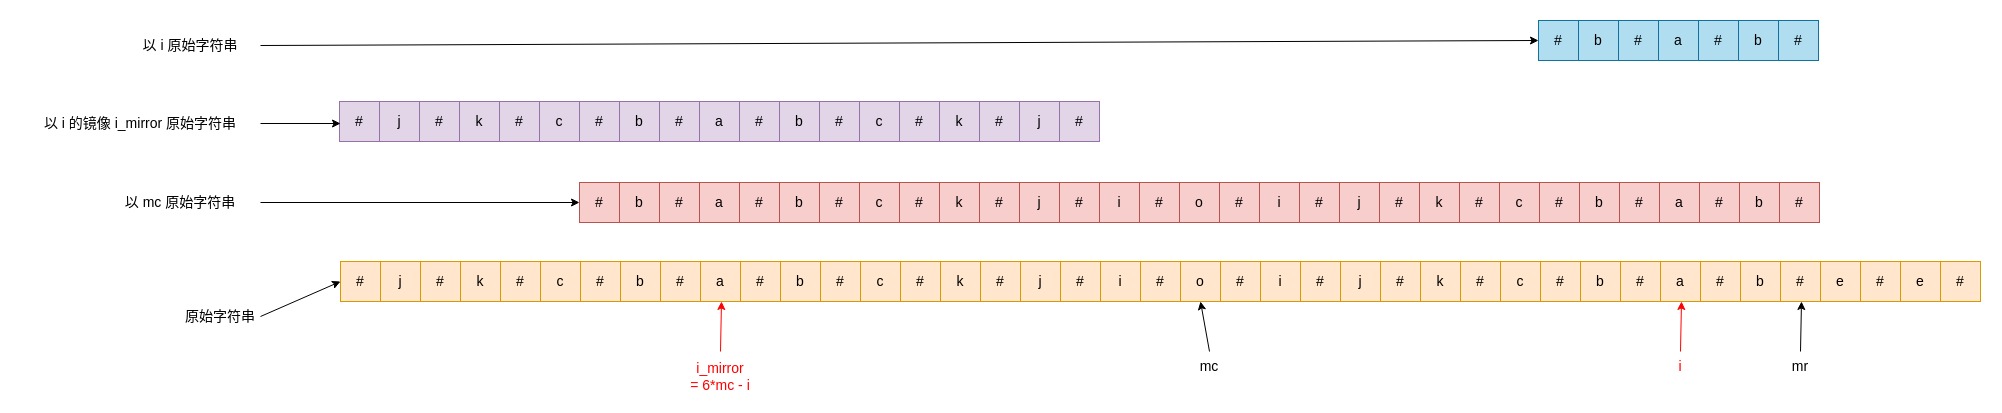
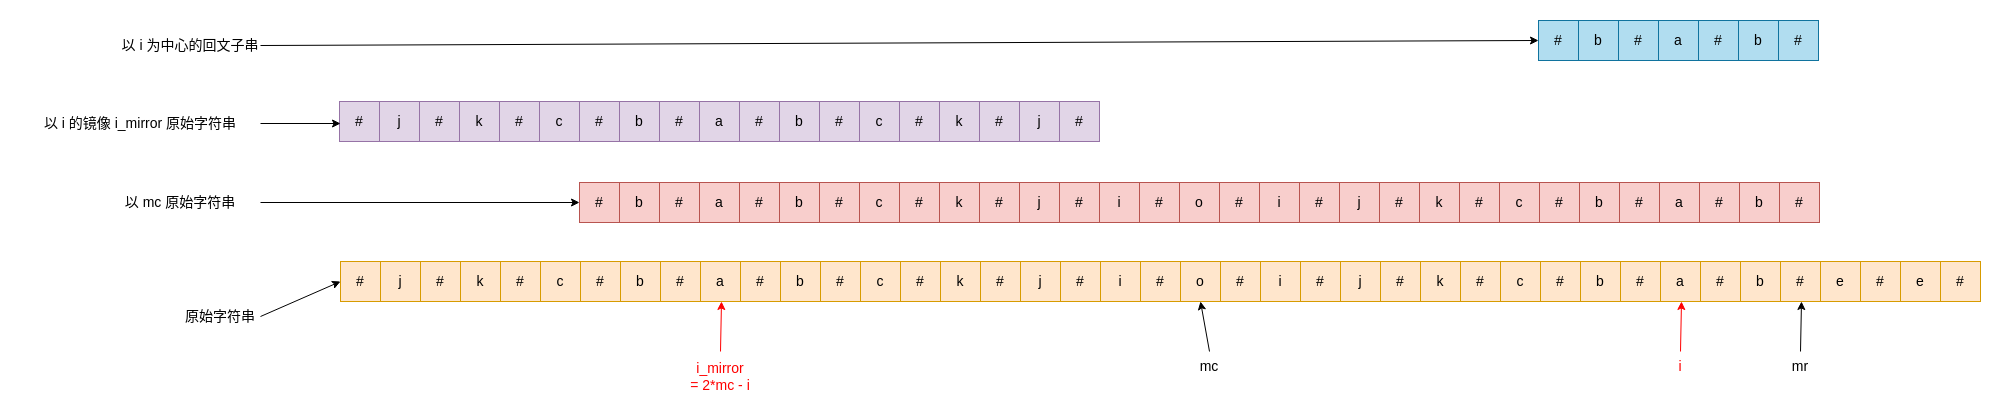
(191, 46) -> (191, 46)
(721, 377) -> (721, 377)
